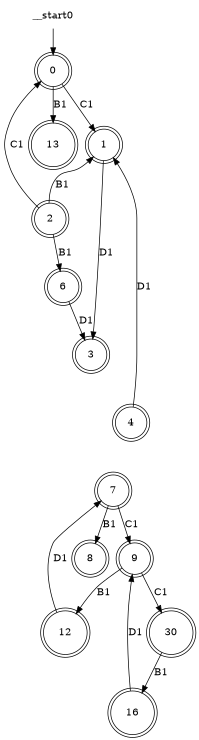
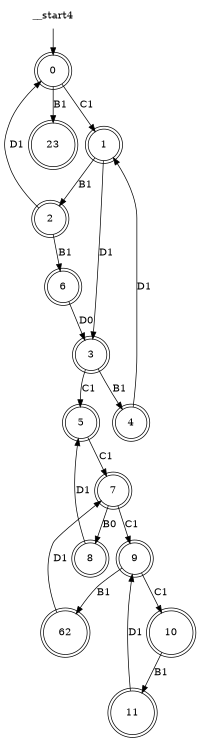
(53, 16) -> (53, 16)
(17, 145) -> (17, 145)
(53, 145) -> (53, 145)
(60, 175) -> (79, 179)
(86, 321) -> (86, 321)
none -> (108, 386)
none -> (81, 423)
(110, 525) -> (110, 525)
(65, 633) -> (65, 633)
(171, 633) -> (171, 633)
(133, 713) -> (133, 713)
